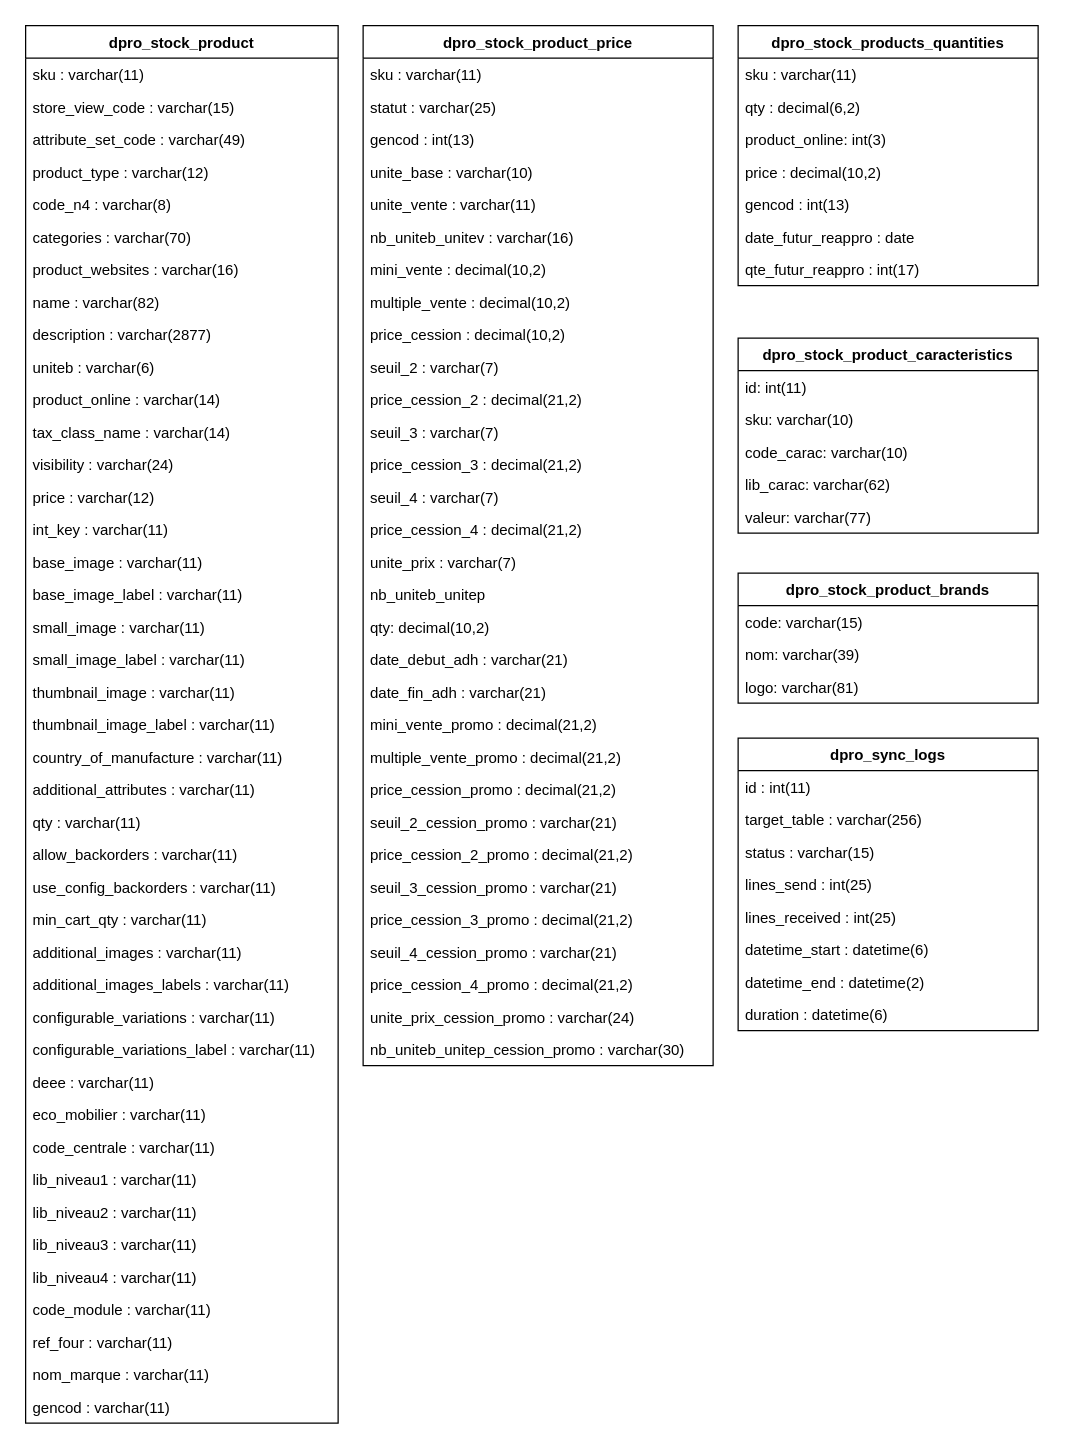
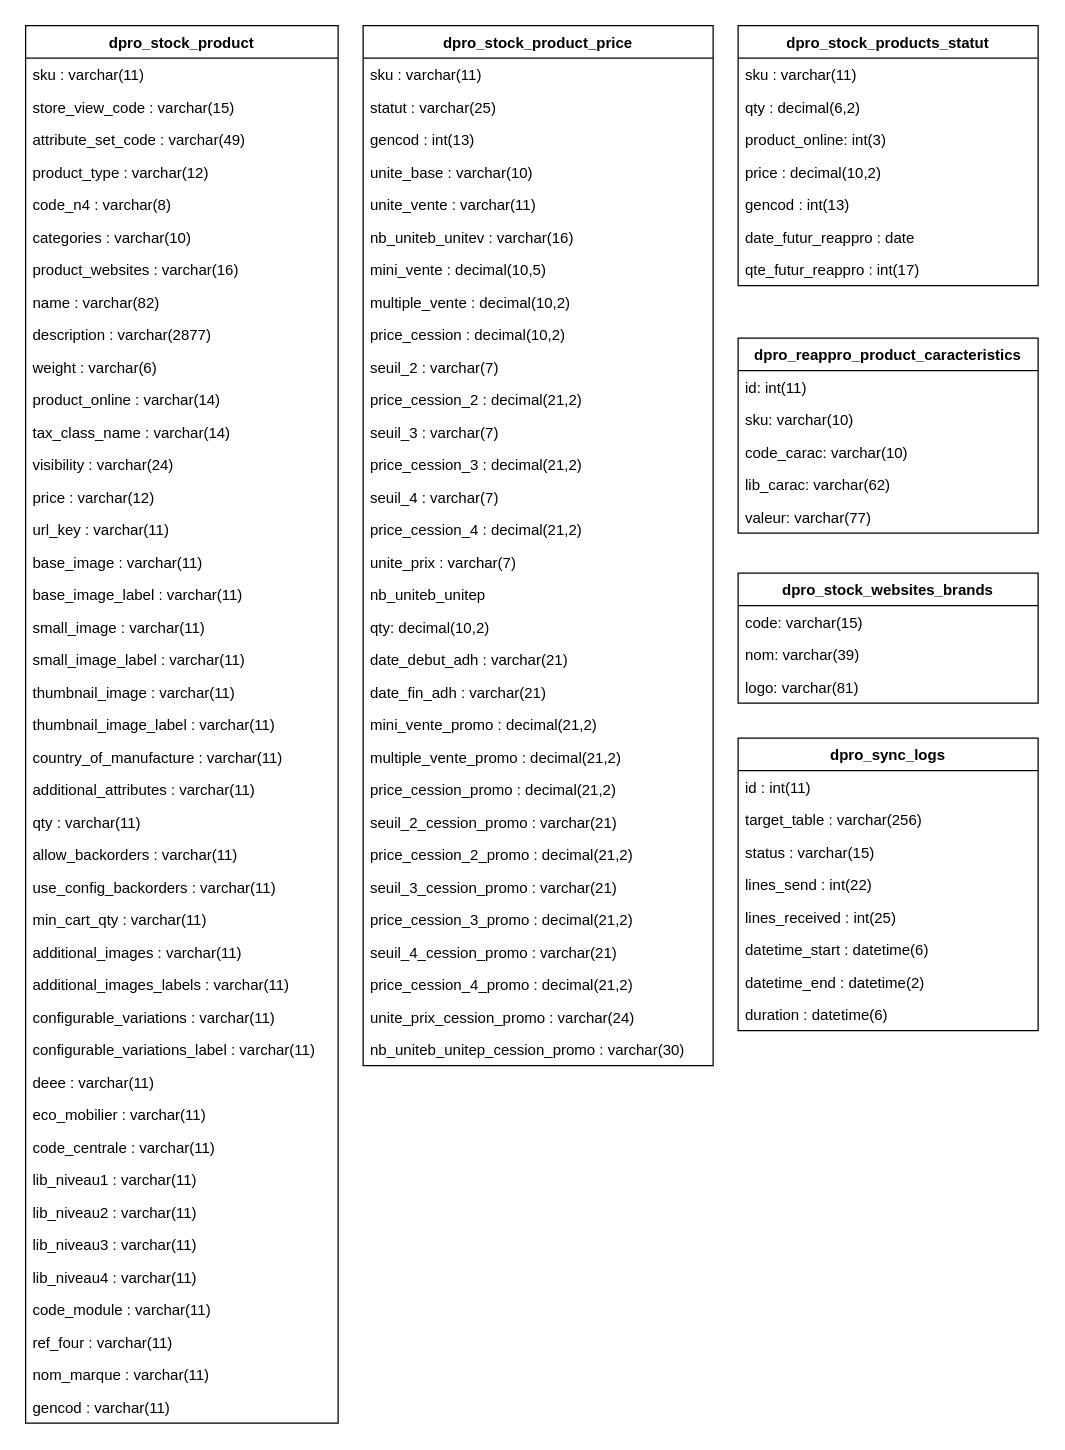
(888, 43) -> (888, 43)
(126, 238) -> (126, 238)
(464, 270) -> (464, 270)
(888, 355) -> (888, 355)
(105, 368) -> (105, 368)
(113, 530) -> (113, 530)
(888, 590) -> (888, 590)
(817, 885) -> (817, 885)
